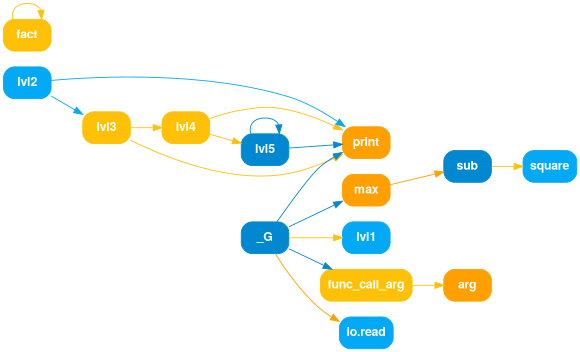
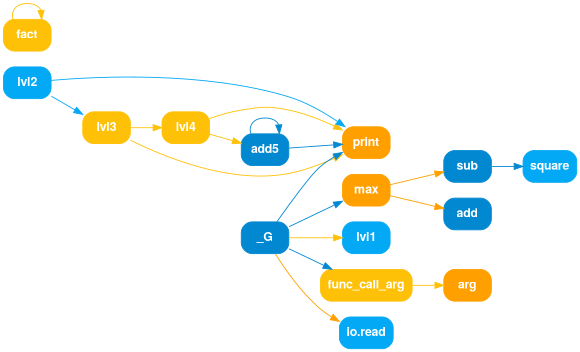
(265, 150) -> (265, 150)
(503, 166) -> (503, 166)
none -> (468, 214)
